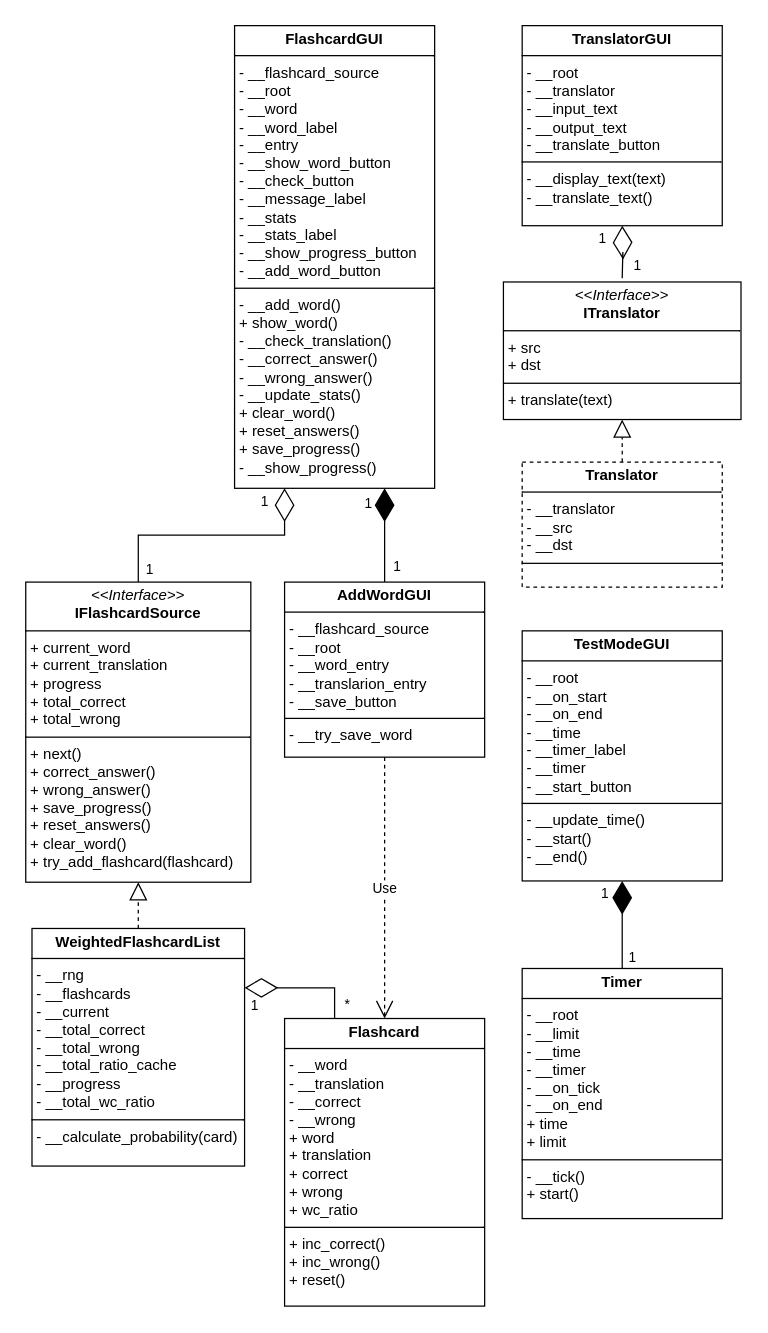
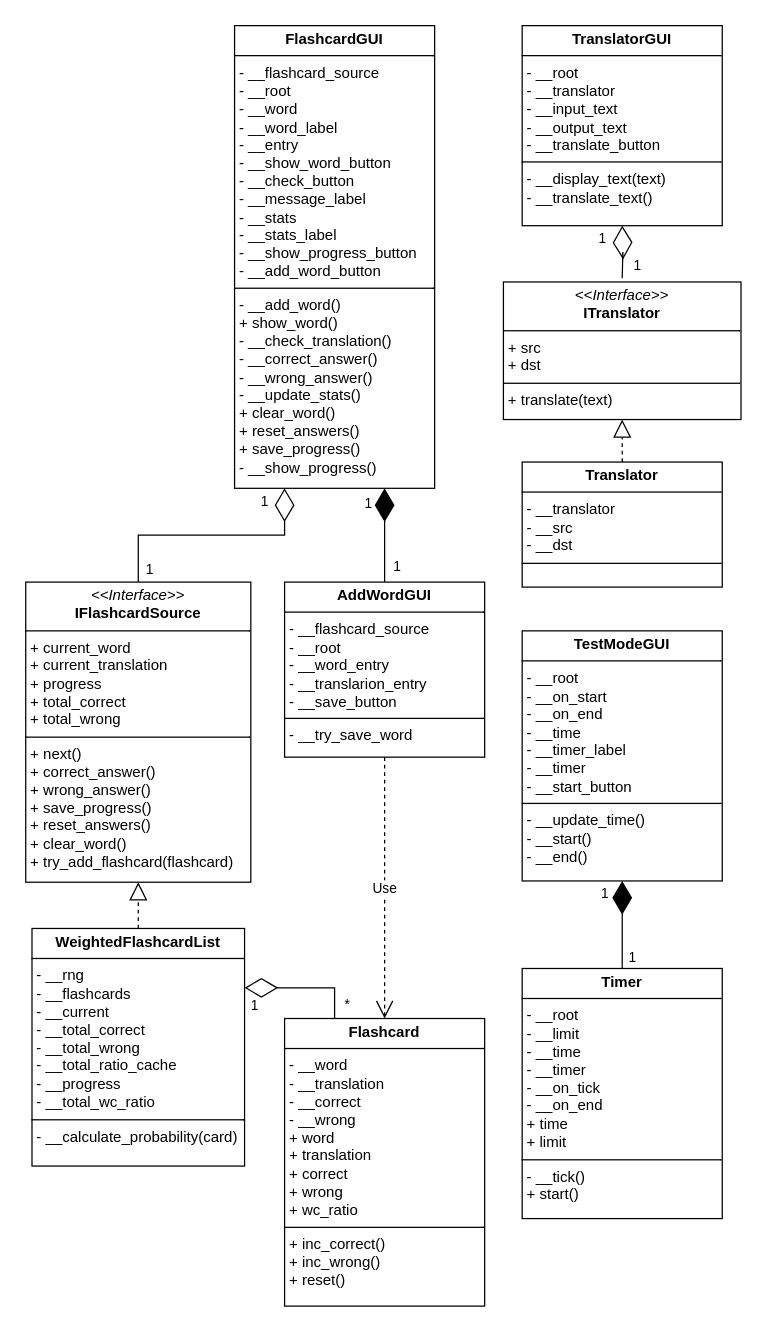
(622, 524) -> (622, 524)
